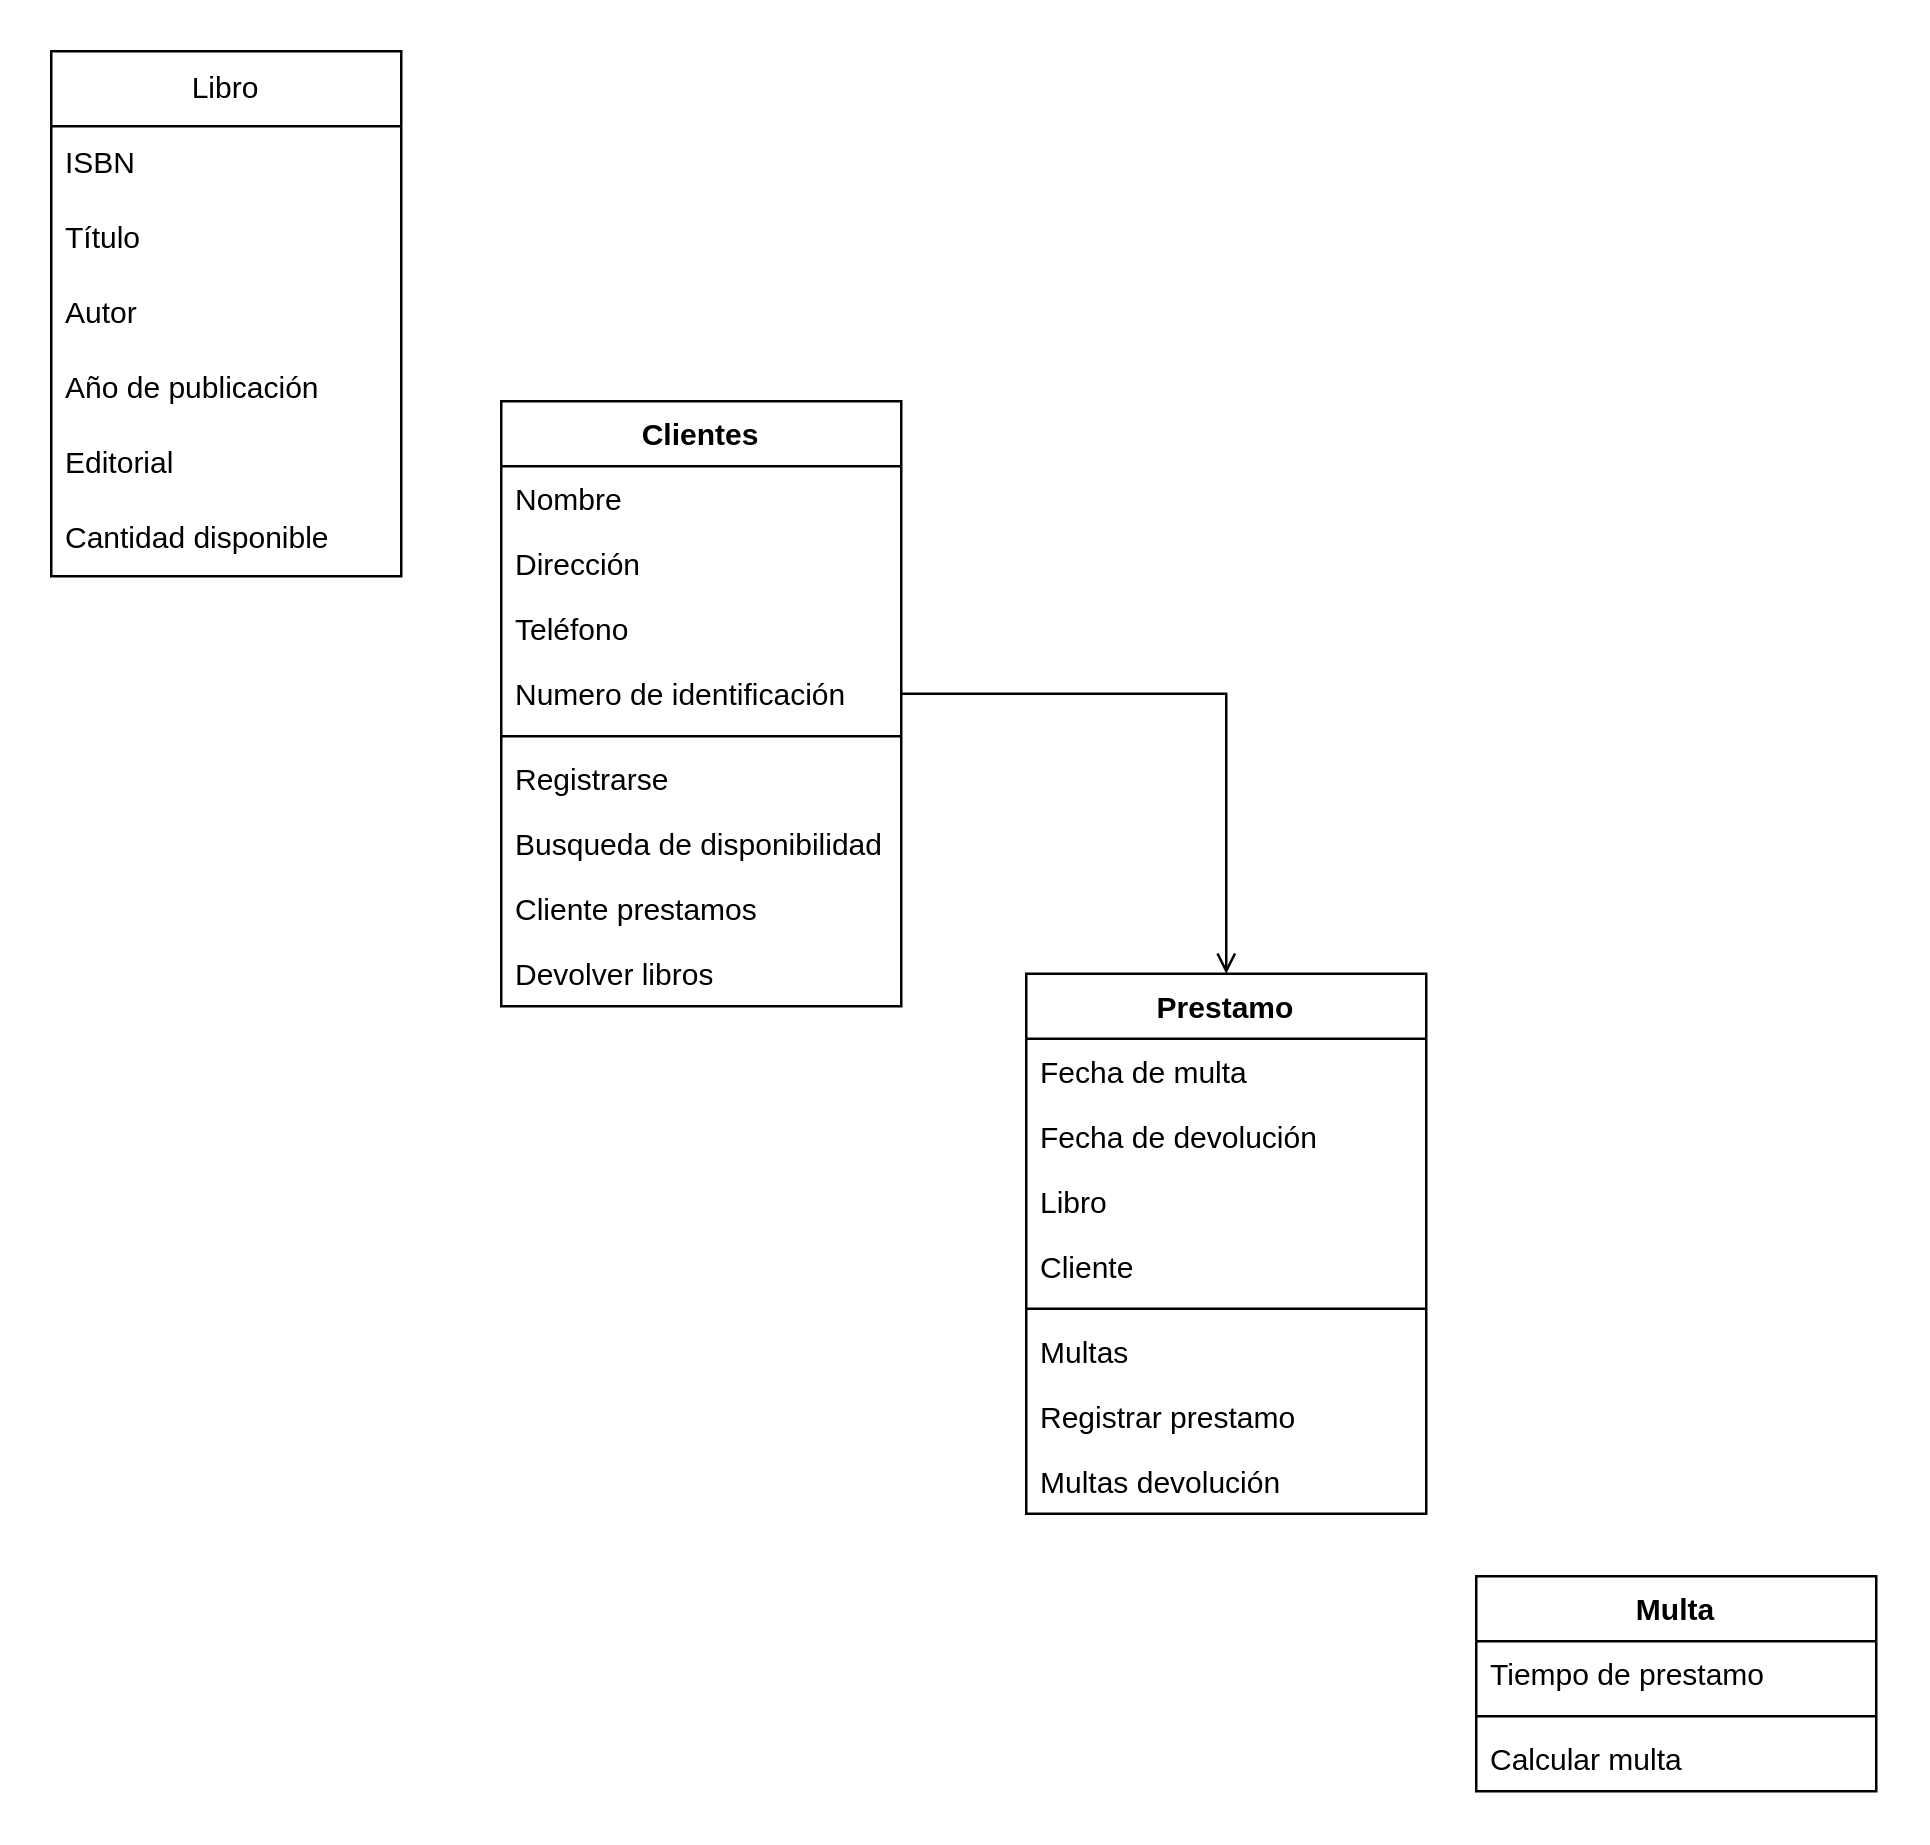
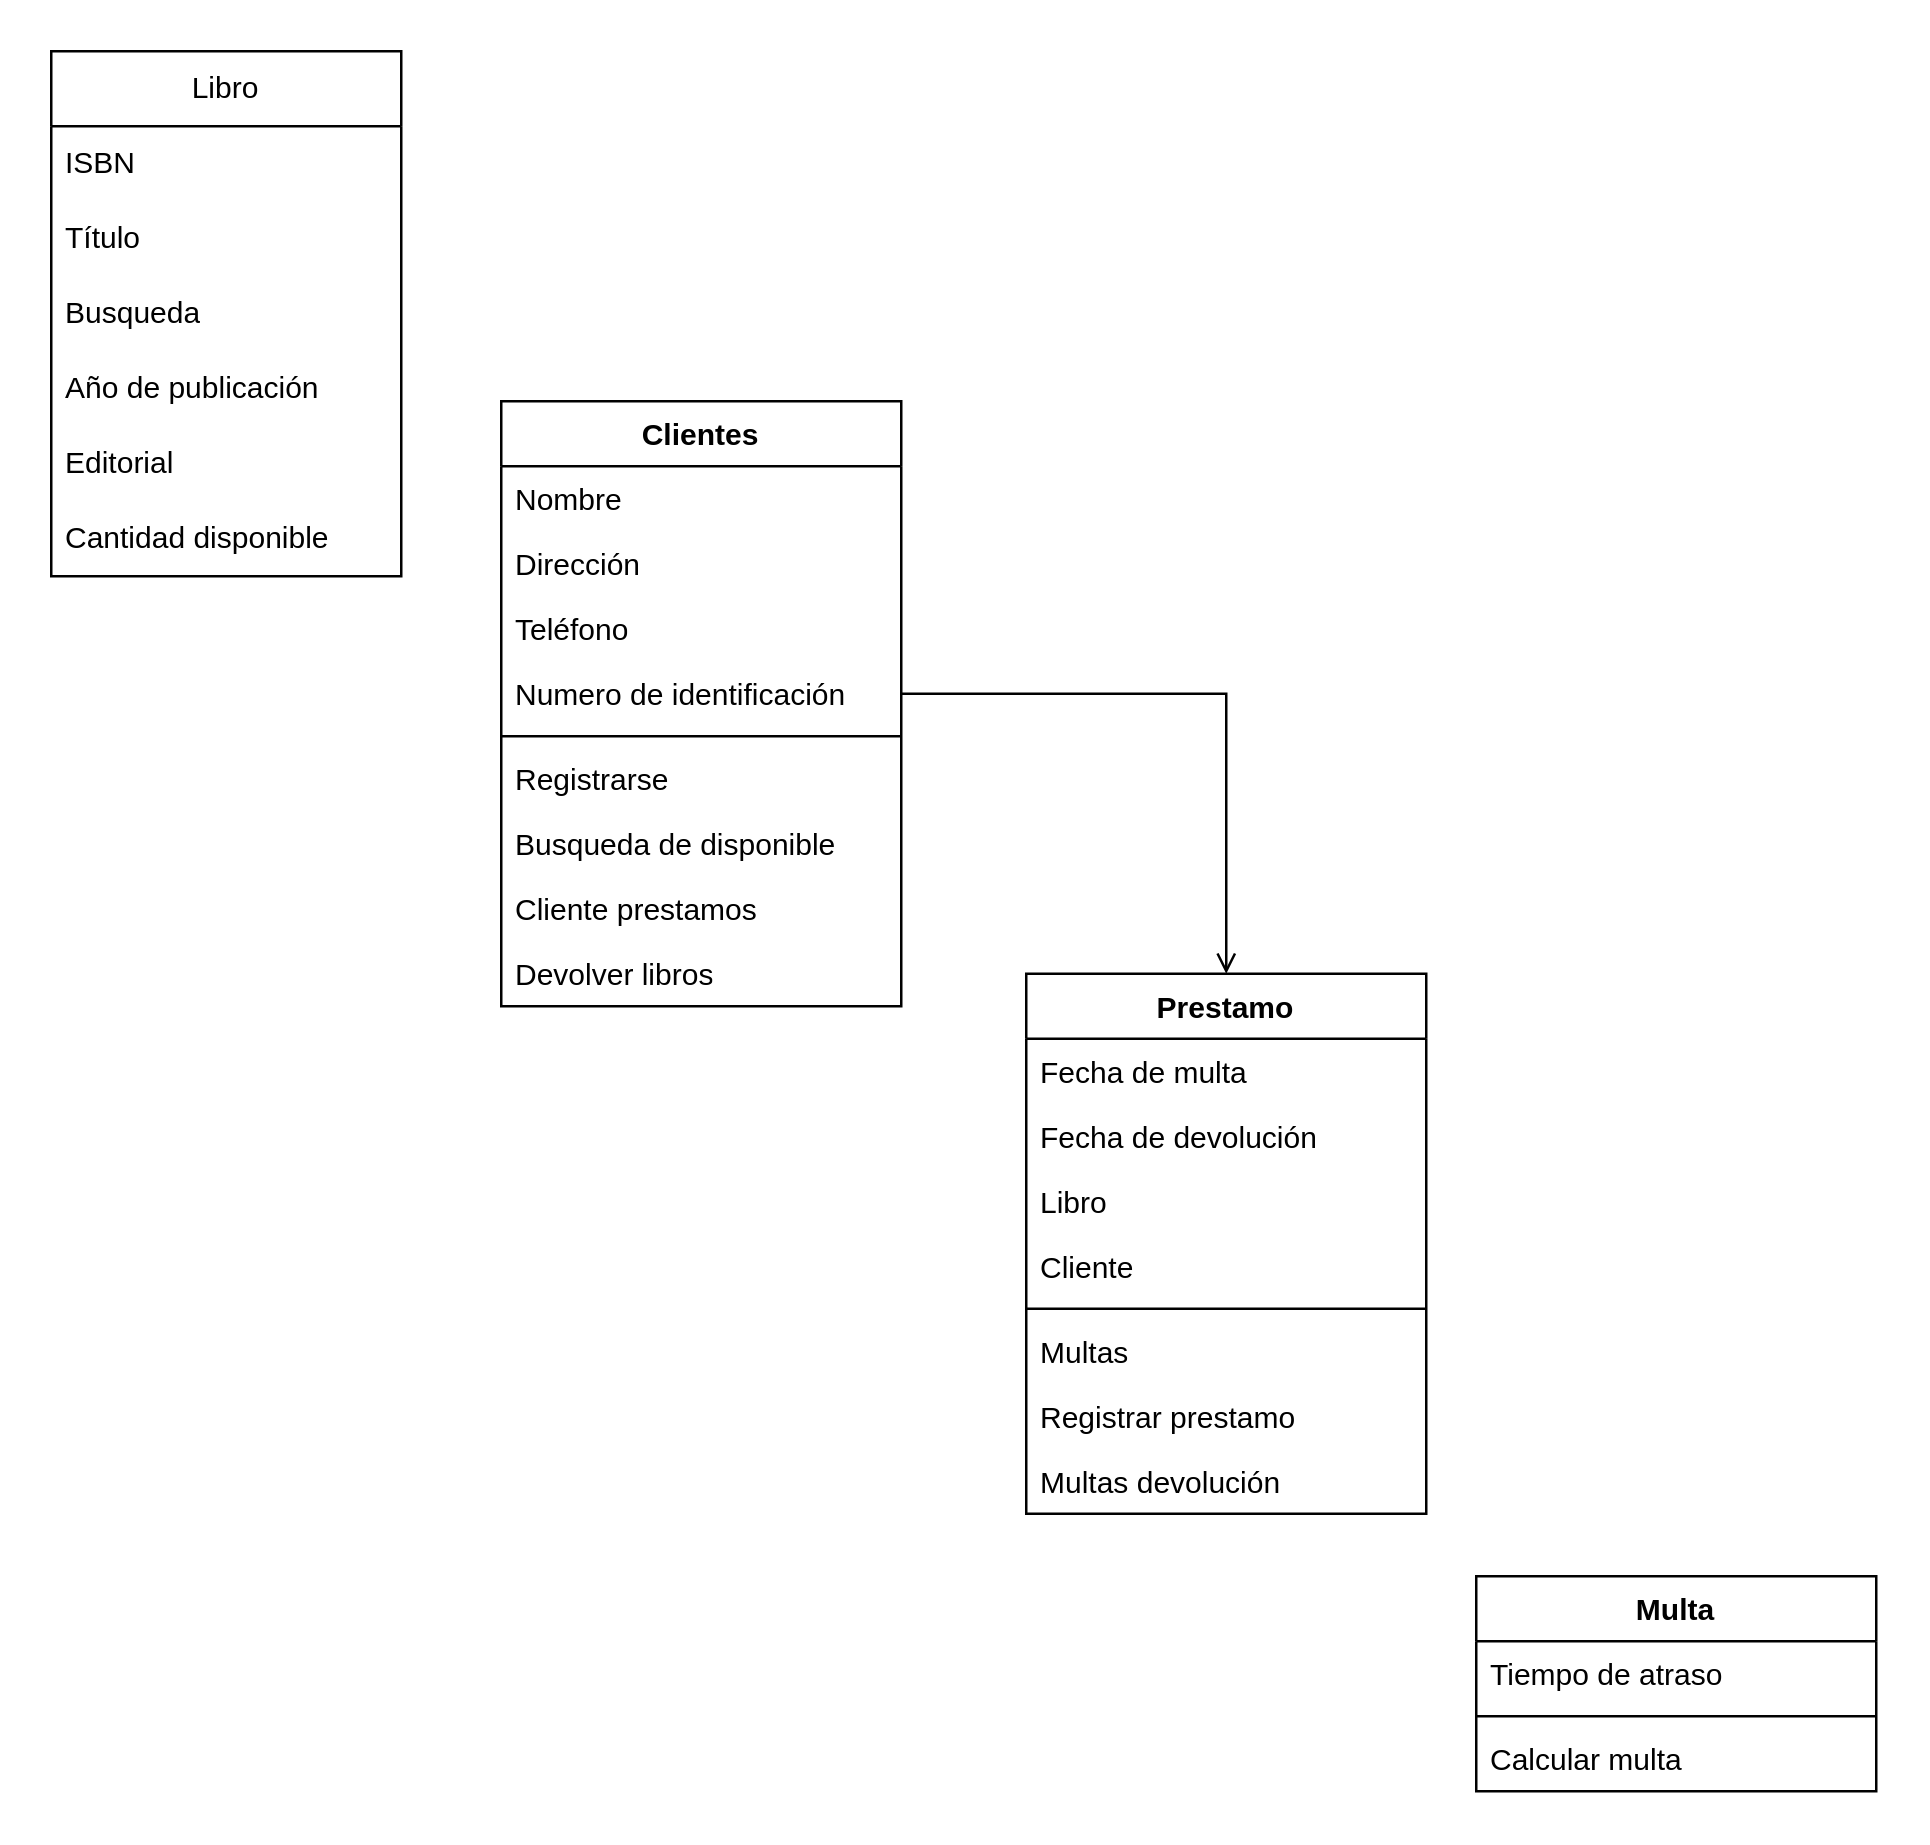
(108, 314) -> (133, 314)
(704, 865) -> (685, 847)
(1631, 1677) -> (1614, 1677)
